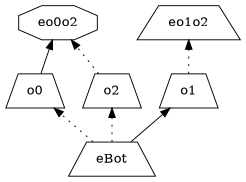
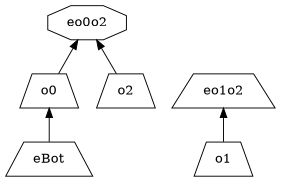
(88, 60) -> (109, 61)
(189, 61) -> (224, 130)
(77, 128) -> (49, 130)
(147, 128) -> none
(112, 130) -> none
